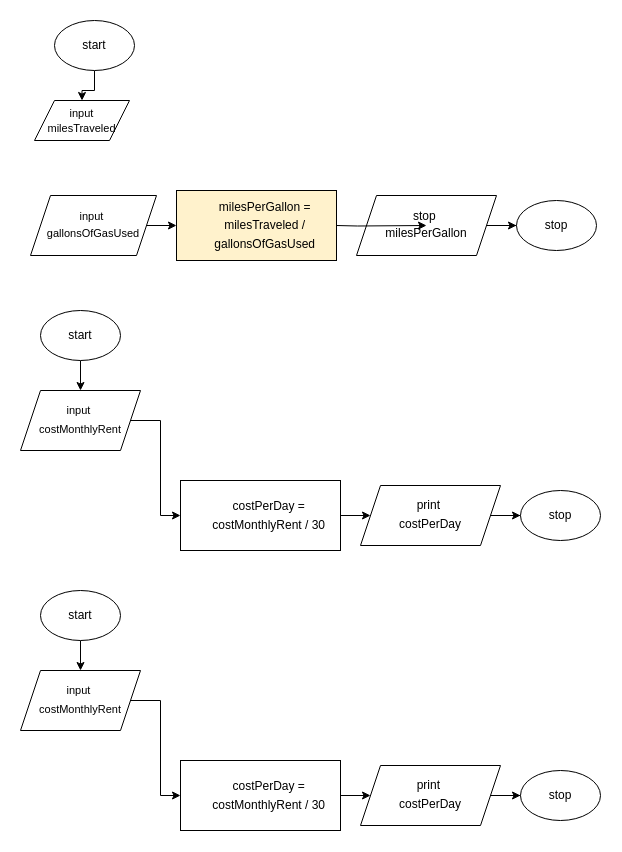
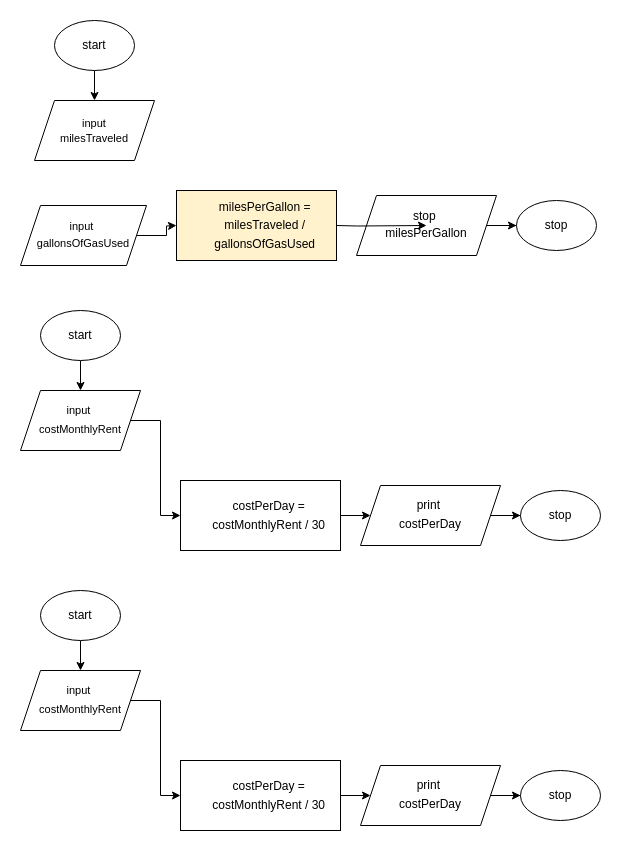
(82, 121) -> (95, 131)
(94, 226) -> (84, 236)
